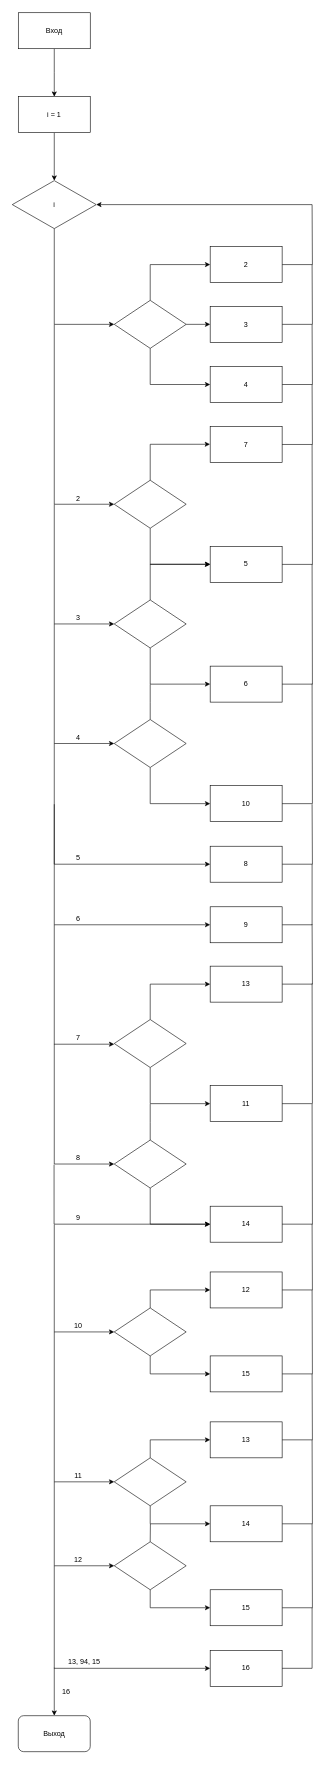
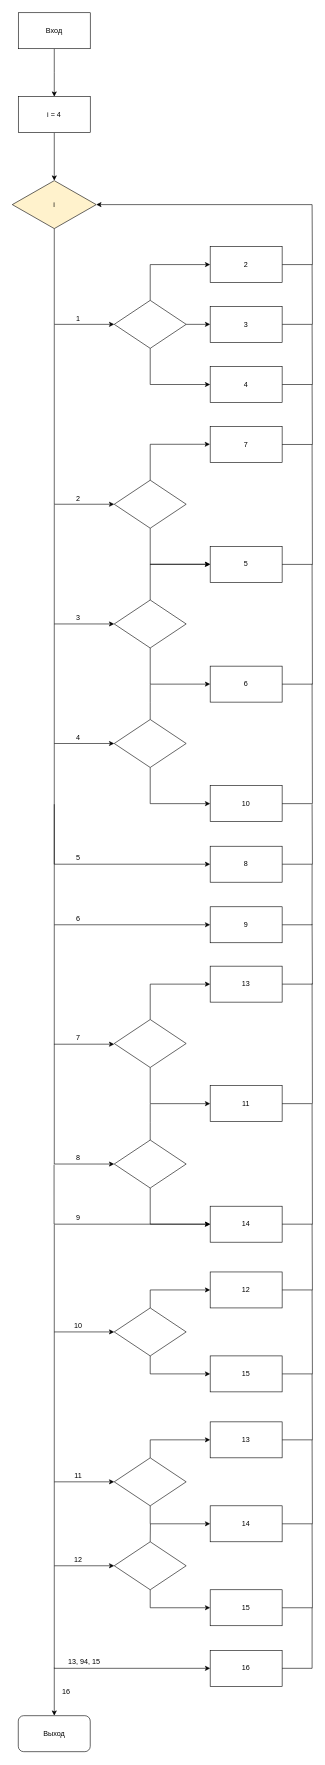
(54, 114) -> (54, 114)
(54, 204) -> (54, 204)
none -> (78, 318)
